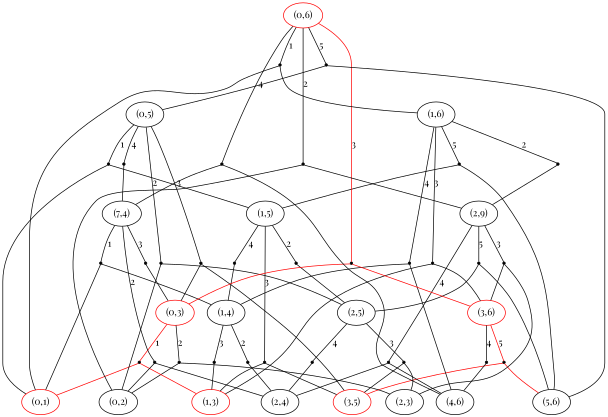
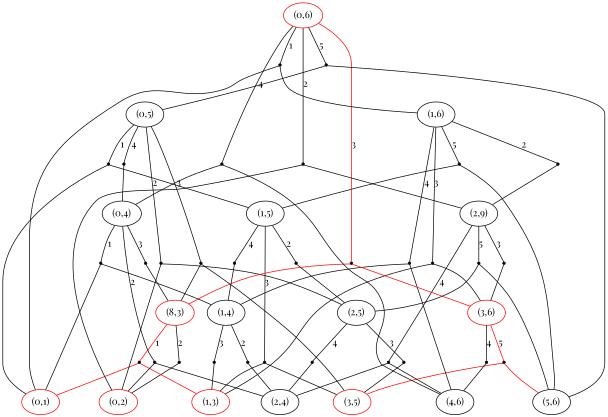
(122, 214) -> (122, 214)
(175, 313) -> (175, 313)
(118, 402) -> (118, 402)
(405, 402) -> none
